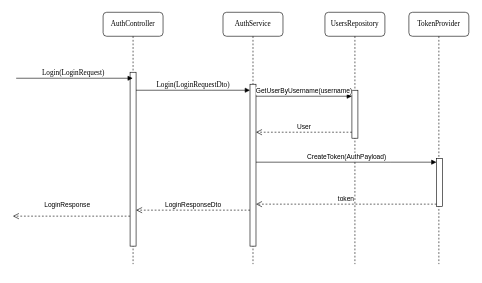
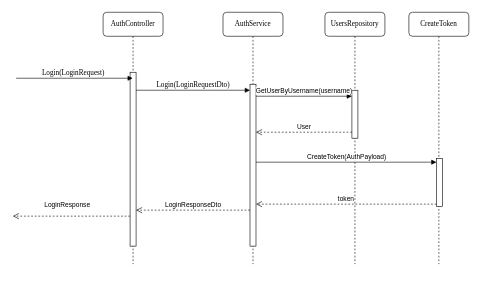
(439, 24) -> (439, 24)
